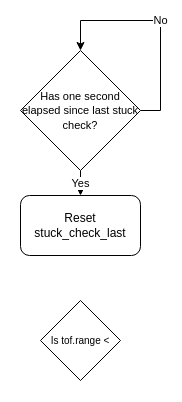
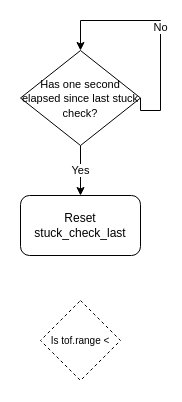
(81, 111) -> (81, 98)
(81, 341) -> (81, 341)
